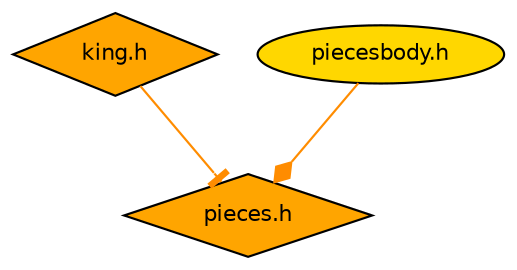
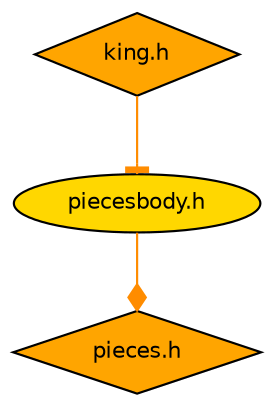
(177, 129) -> (137, 130)
